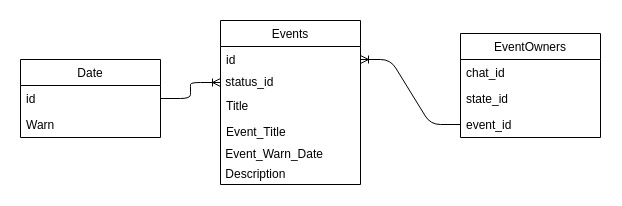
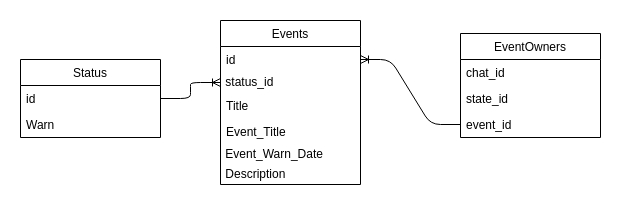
(90, 73) -> (90, 73)
